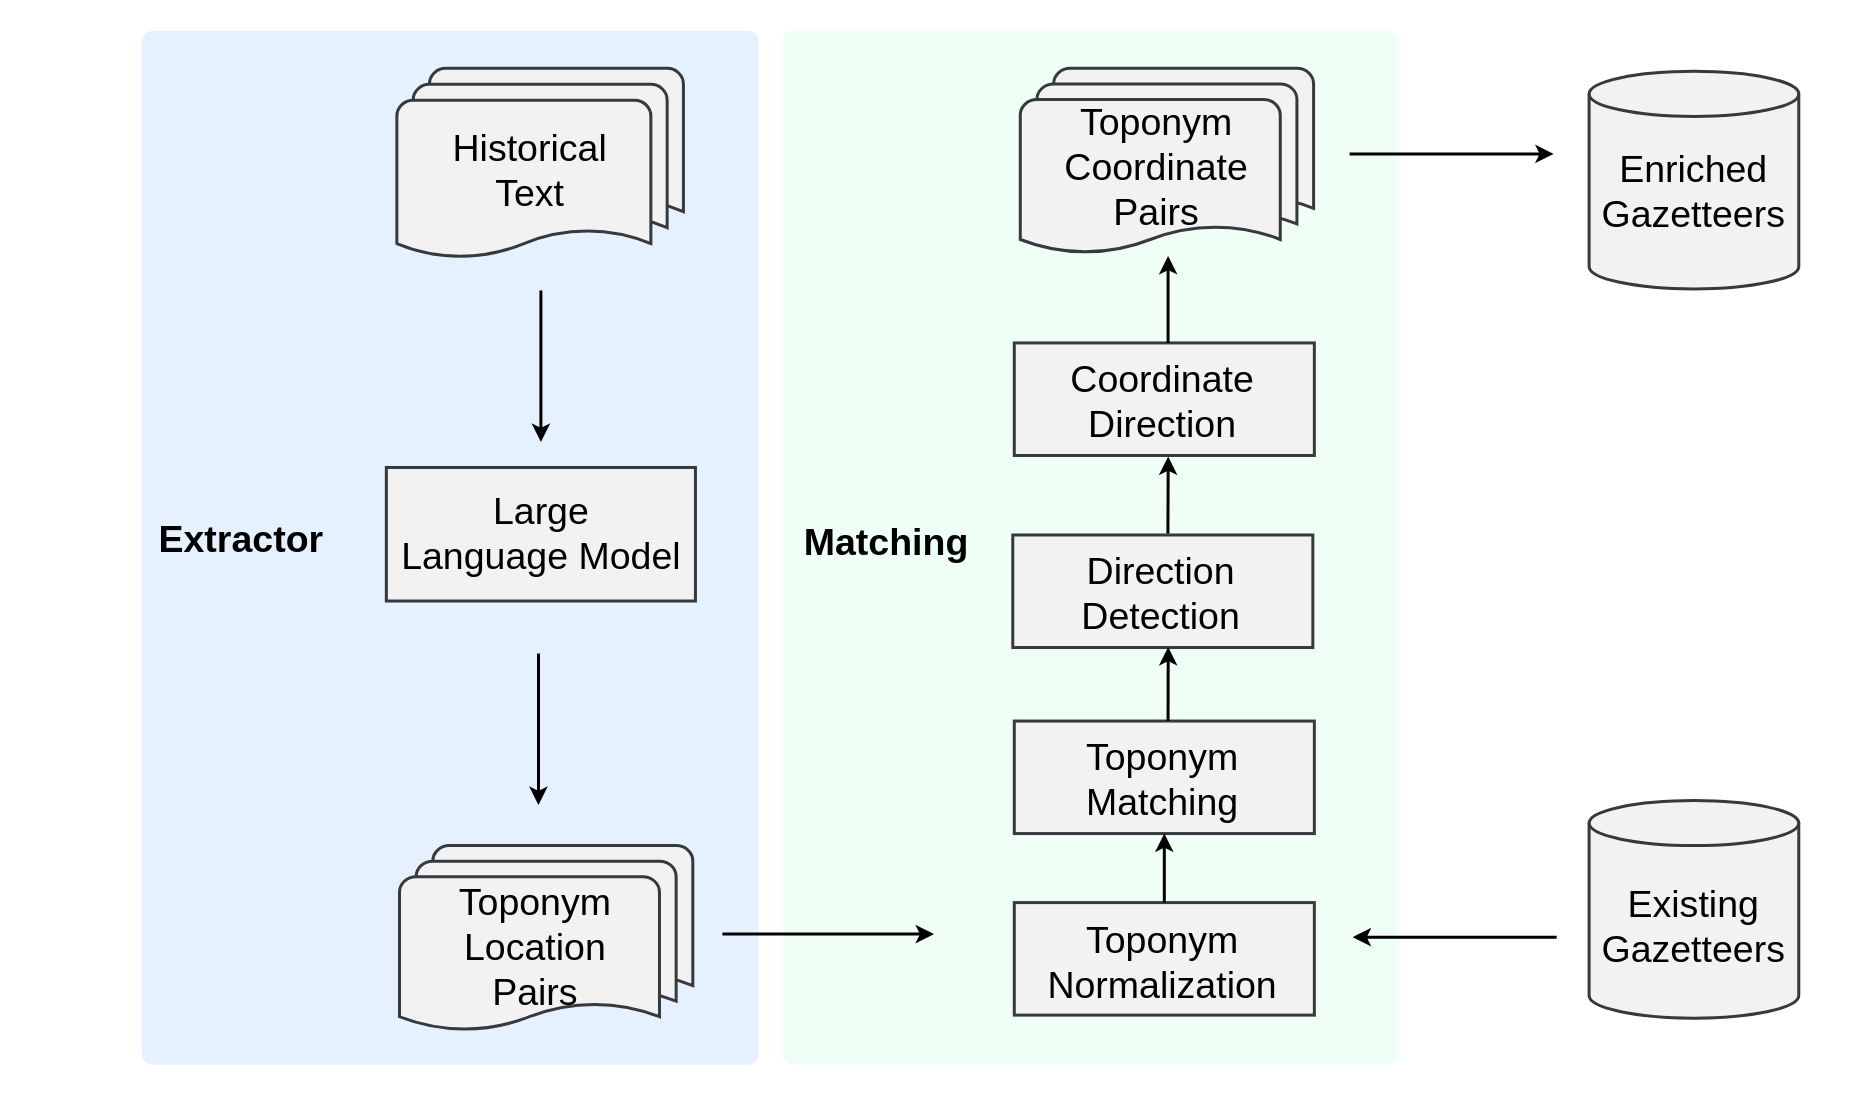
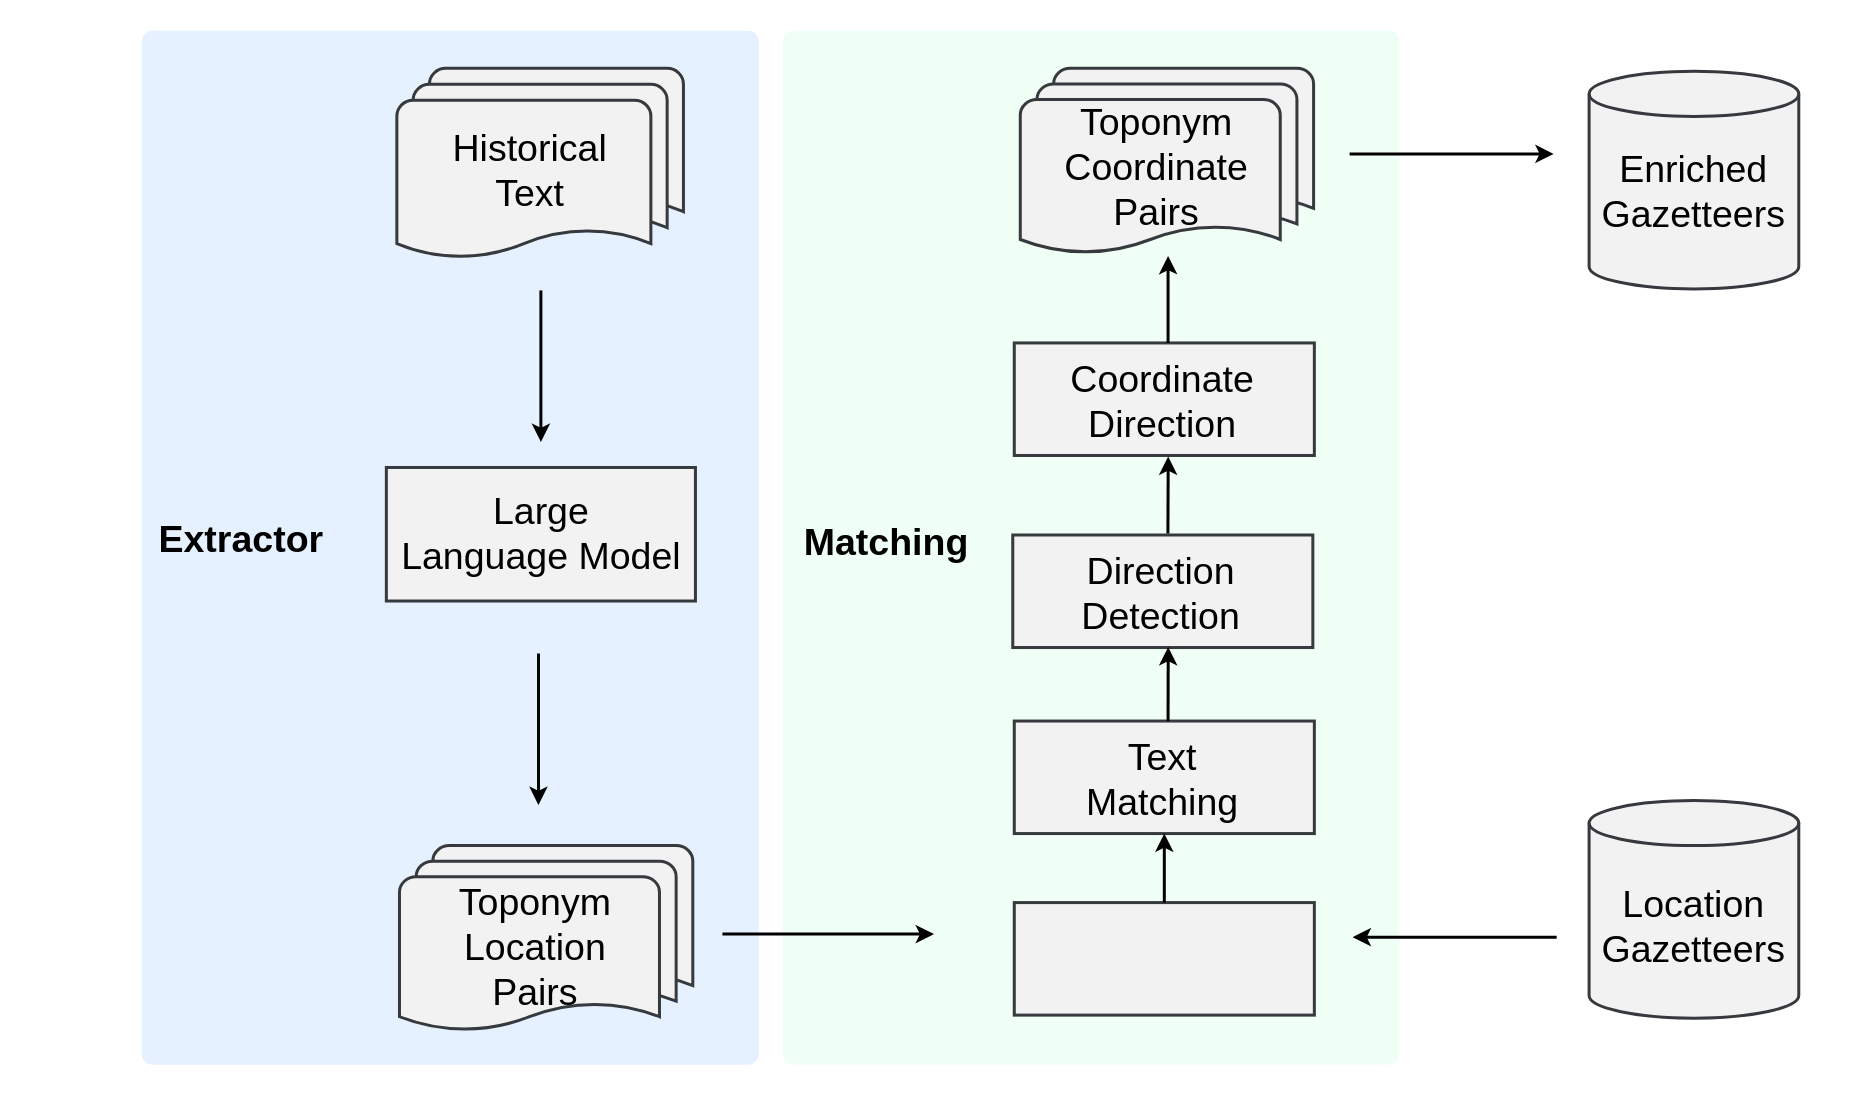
(1163, 778) -> (1163, 778)
(1694, 925) -> (1694, 925)
(1163, 960) -> none
